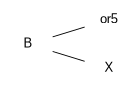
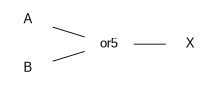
none -> (28, 20)
(69, 56) -> (150, 44)
